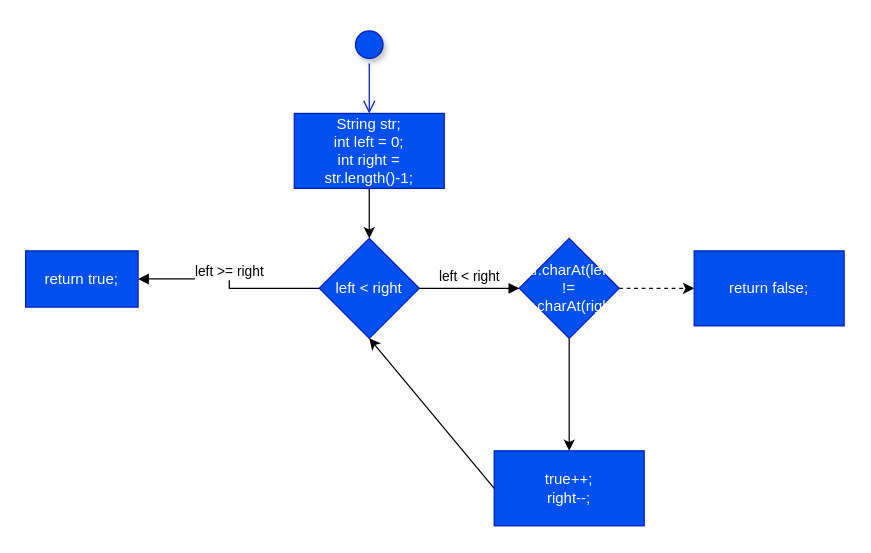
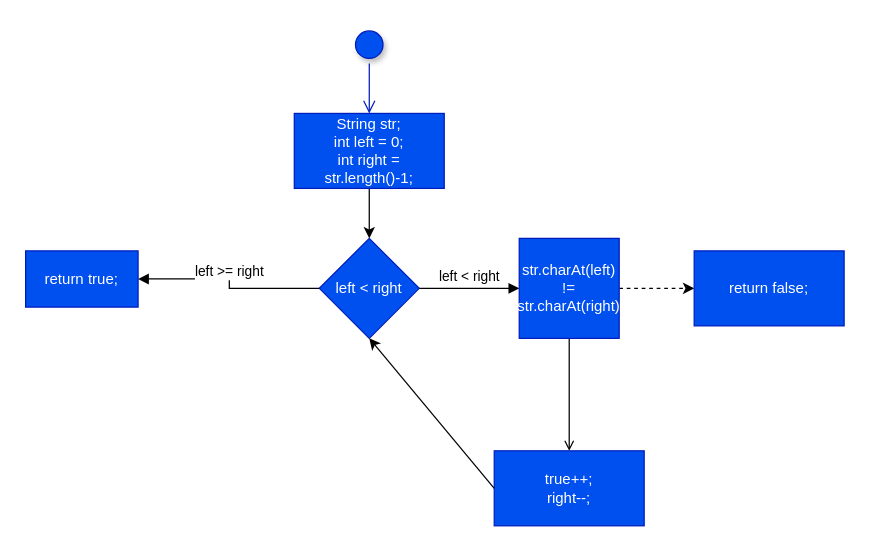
(569, 288) -> (569, 288)
(569, 441) -> (569, 443)
